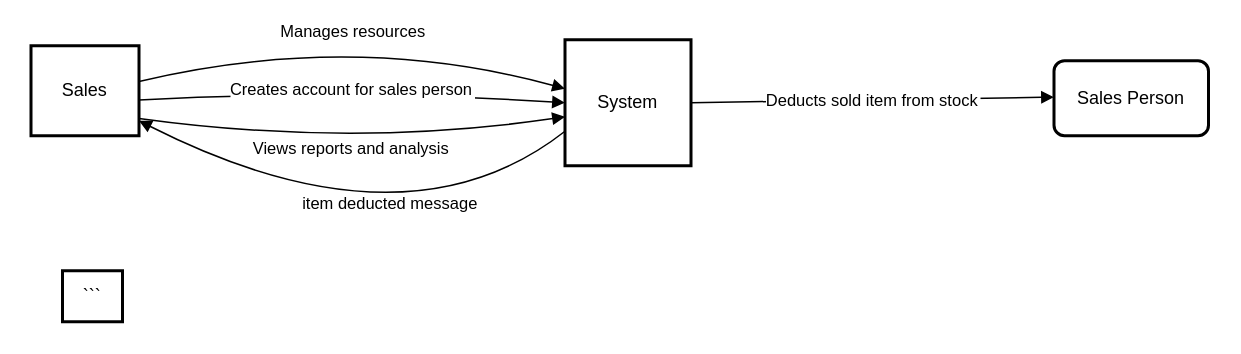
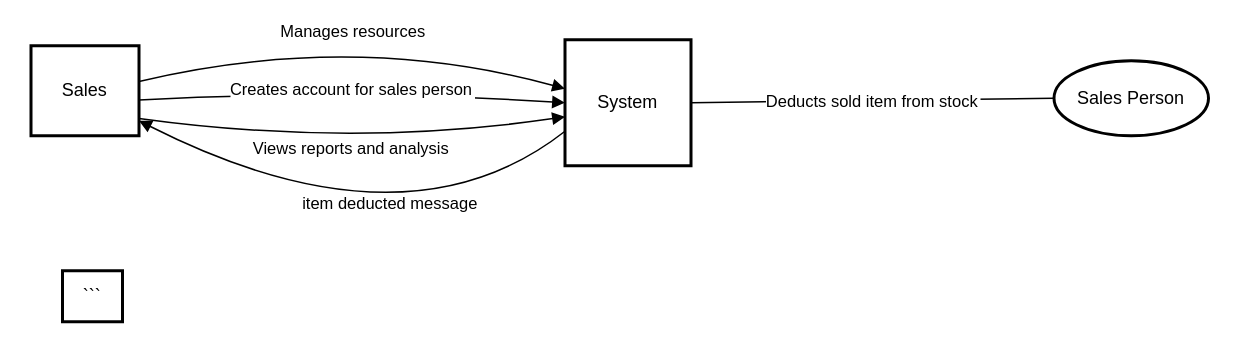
(1131, 98) -> (1131, 98)
(955, 99) -> (963, 99)
